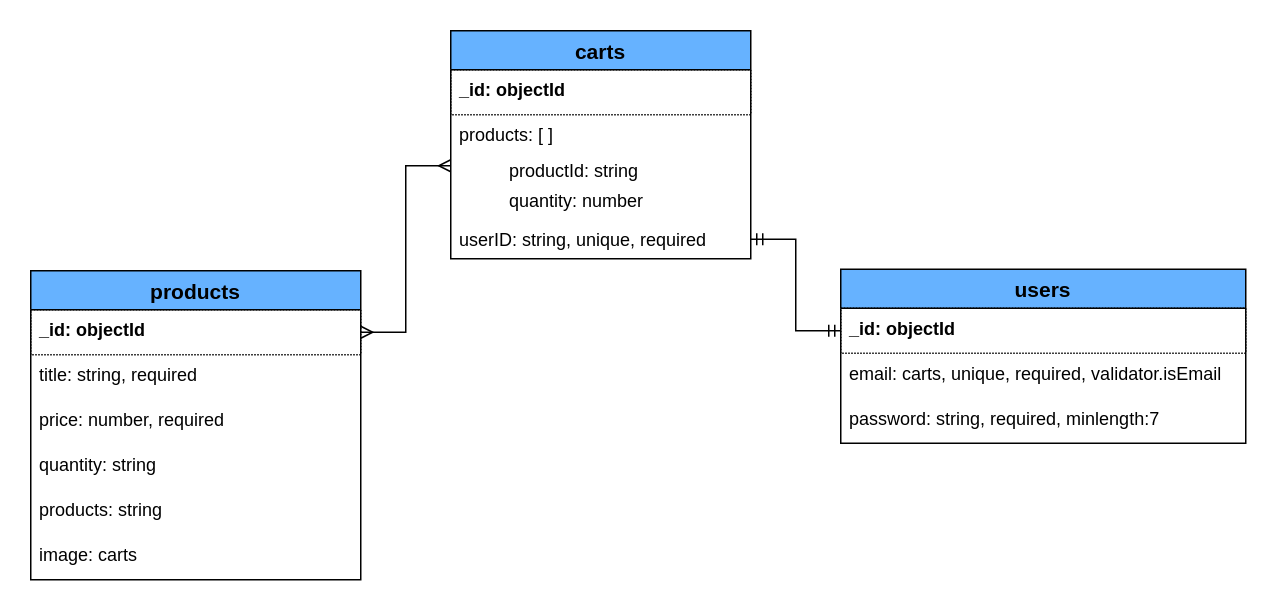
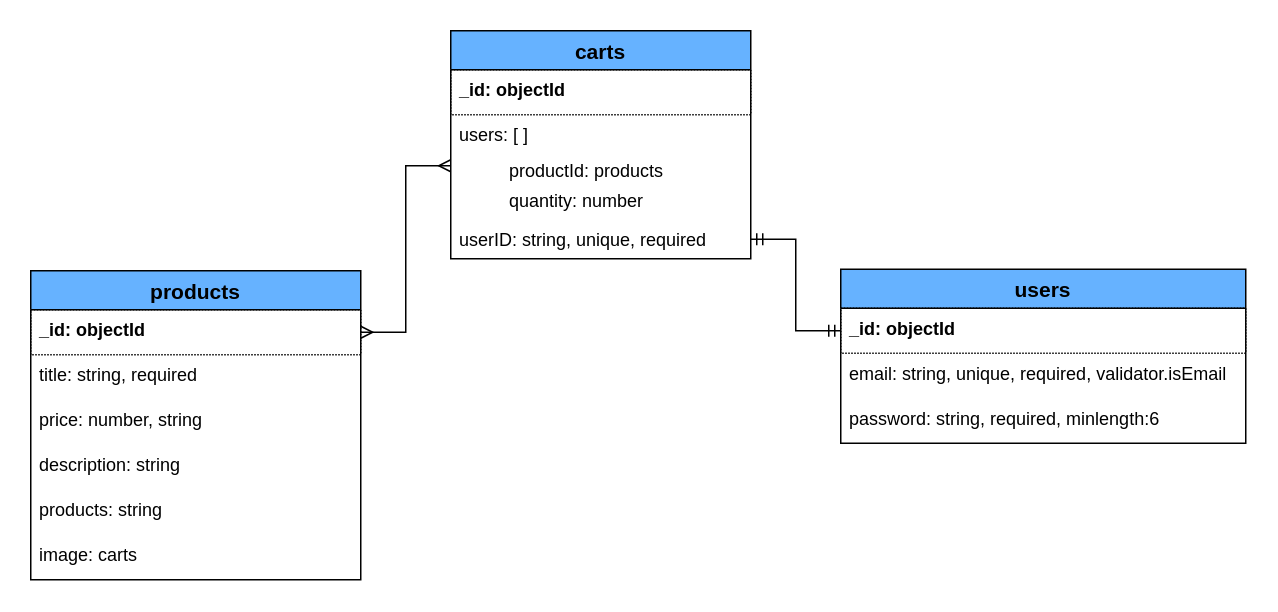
(518, 135) -> (502, 135)
(538, 171) -> (550, 171)
(1054, 374) -> (1057, 374)
(1020, 419) -> (1020, 419)
(141, 420) -> (131, 420)
(110, 465) -> (123, 465)
